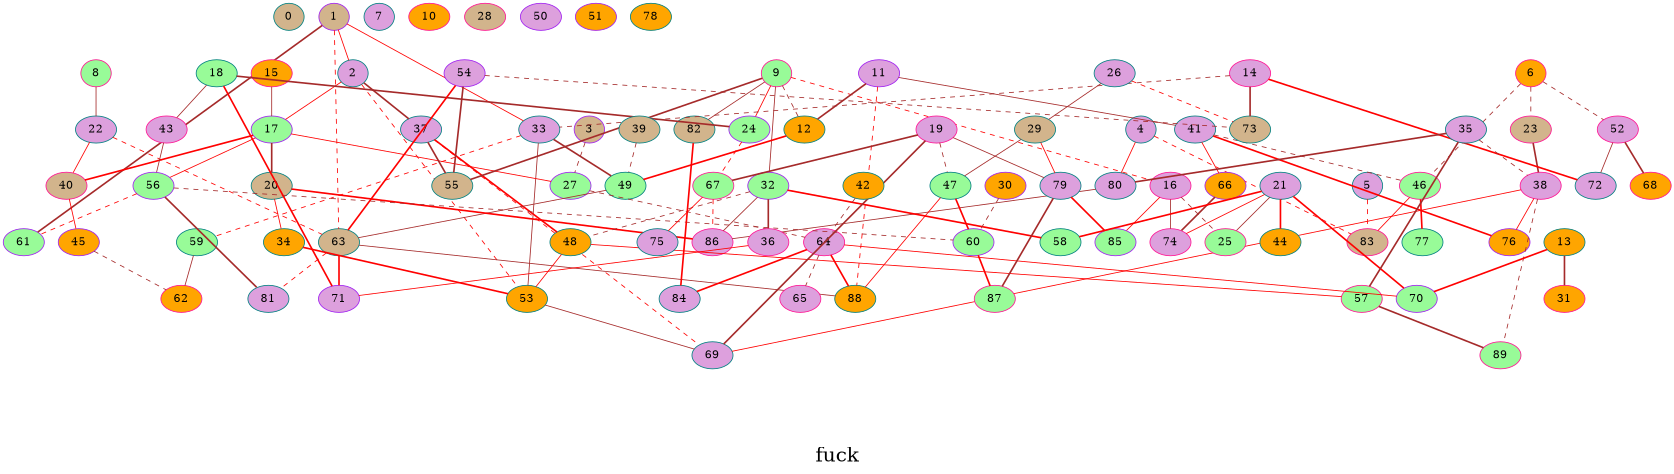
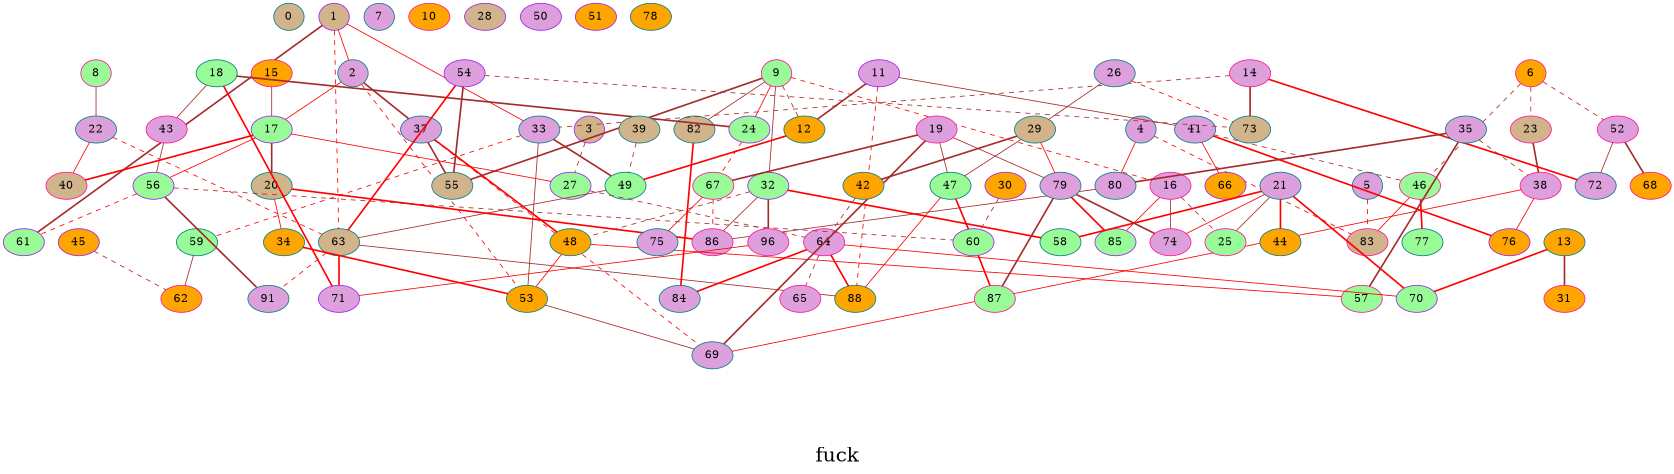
(485, 17) -> (485, 17)
(943, 157) -> (943, 155)
none -> (949, 158)
(73, 214) -> none
(1194, 218) -> (1116, 214)
(768, 242) -> (768, 242)
(268, 299) -> (268, 299)
(1500, 355) -> none
